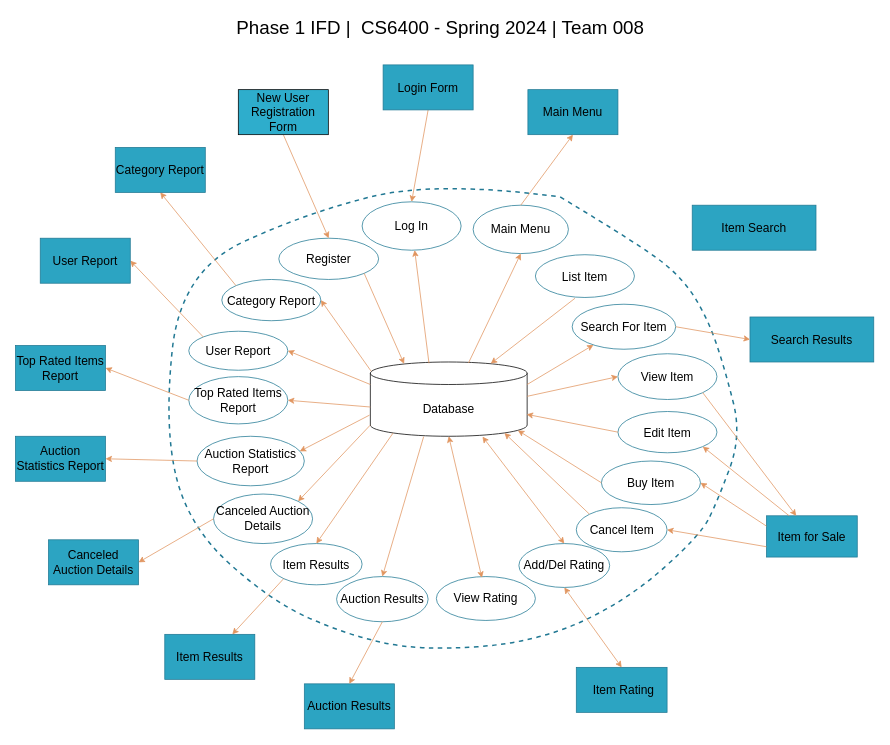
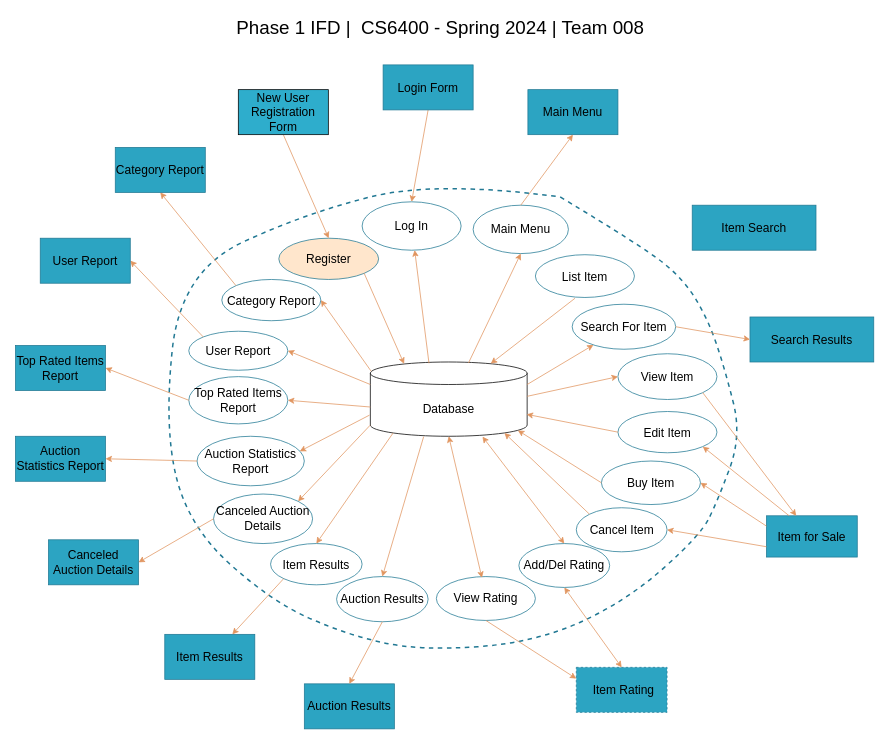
(329, 259) -> (329, 259)
none -> (529, 648)
(621, 690) -> (621, 690)
